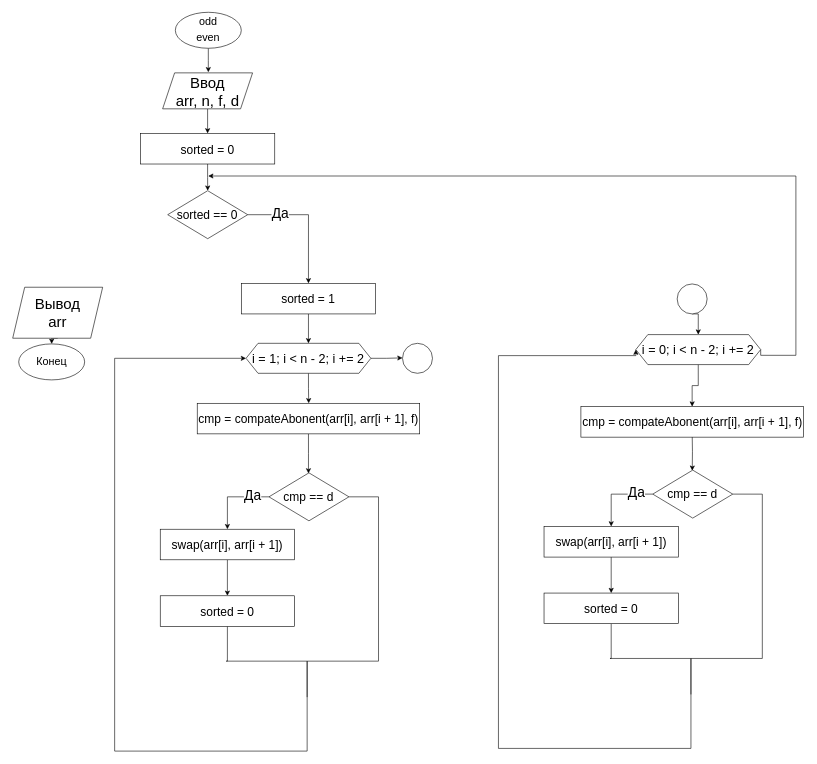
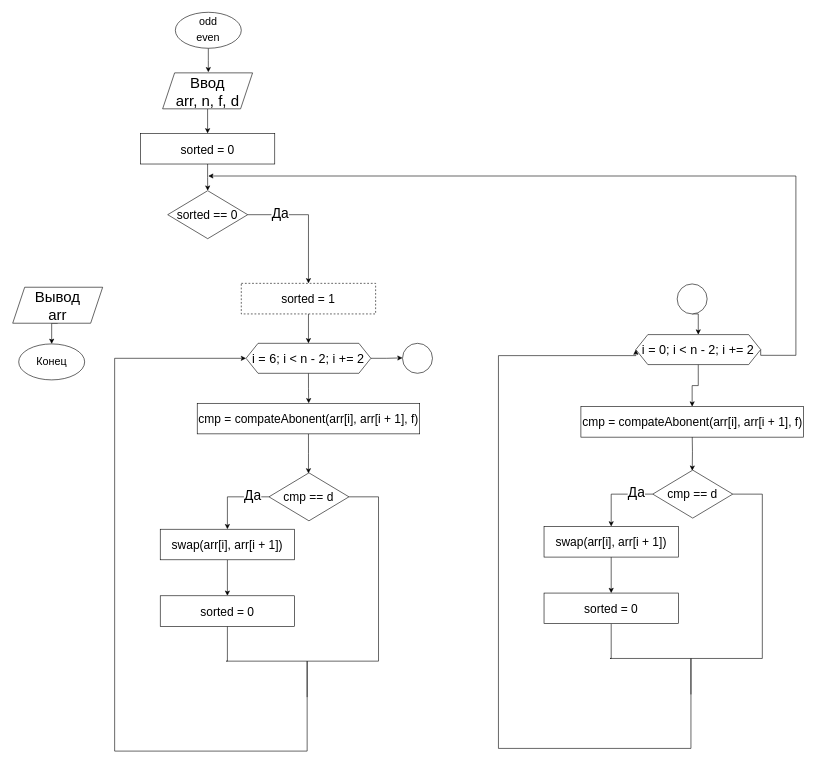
(308, 299) -> (308, 299)
(57, 313) -> (57, 305)
(308, 359) -> (308, 359)
